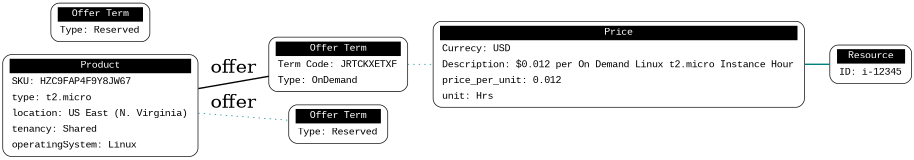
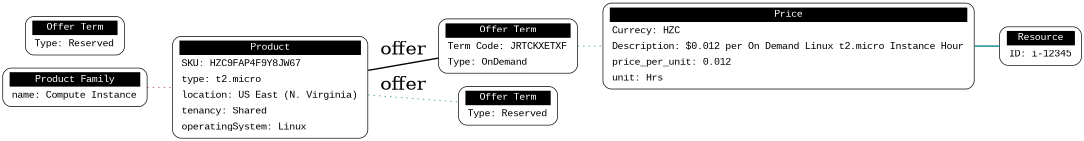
(476, 48) -> (646, 30)
none -> (75, 87)
